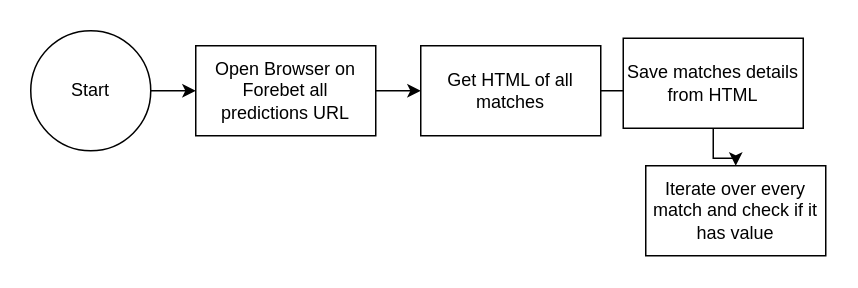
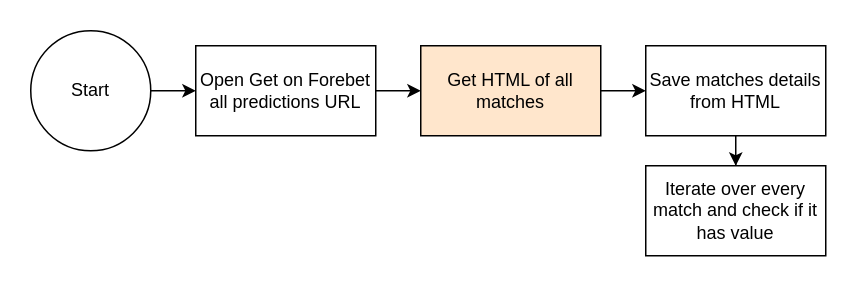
(713, 83) -> (736, 91)
(286, 91) -> (286, 91)
(511, 91) -> (511, 91)
